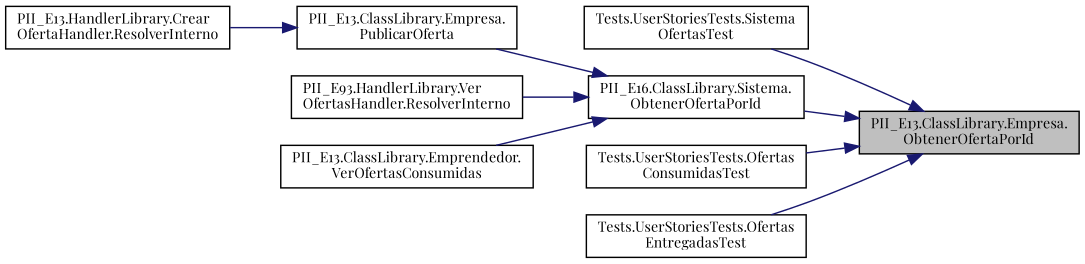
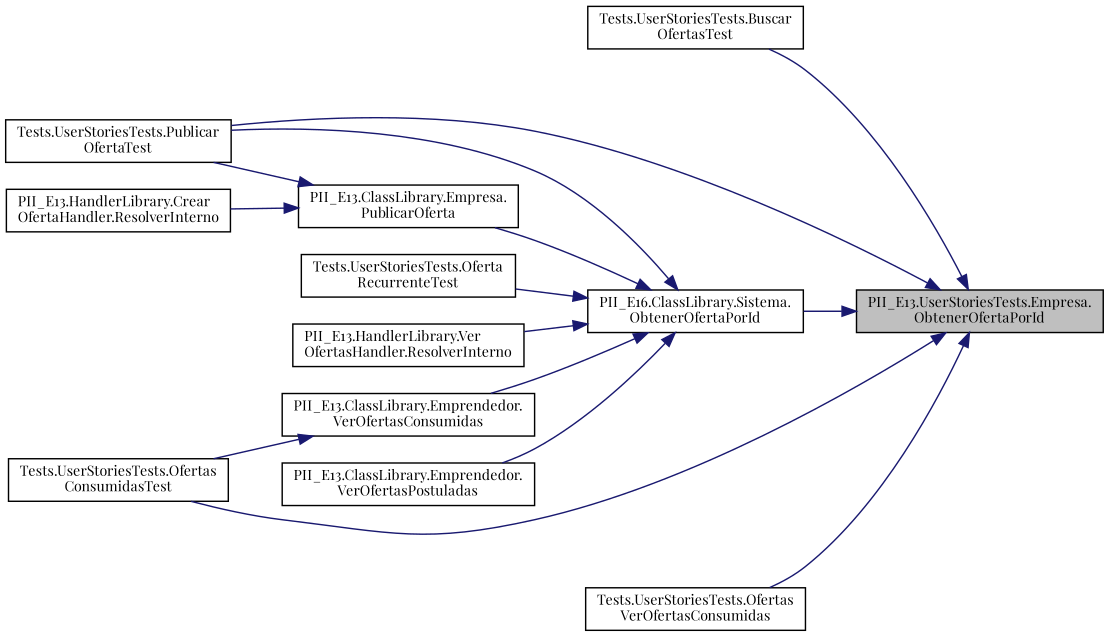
(696, 28) -> (696, 28)
(407, 97) -> (408, 345)
(969, 133) -> (980, 311)
none -> (118, 141)
(696, 236) -> (696, 609)
none -> (408, 276)
none -> (256, 449)
none -> (408, 484)
